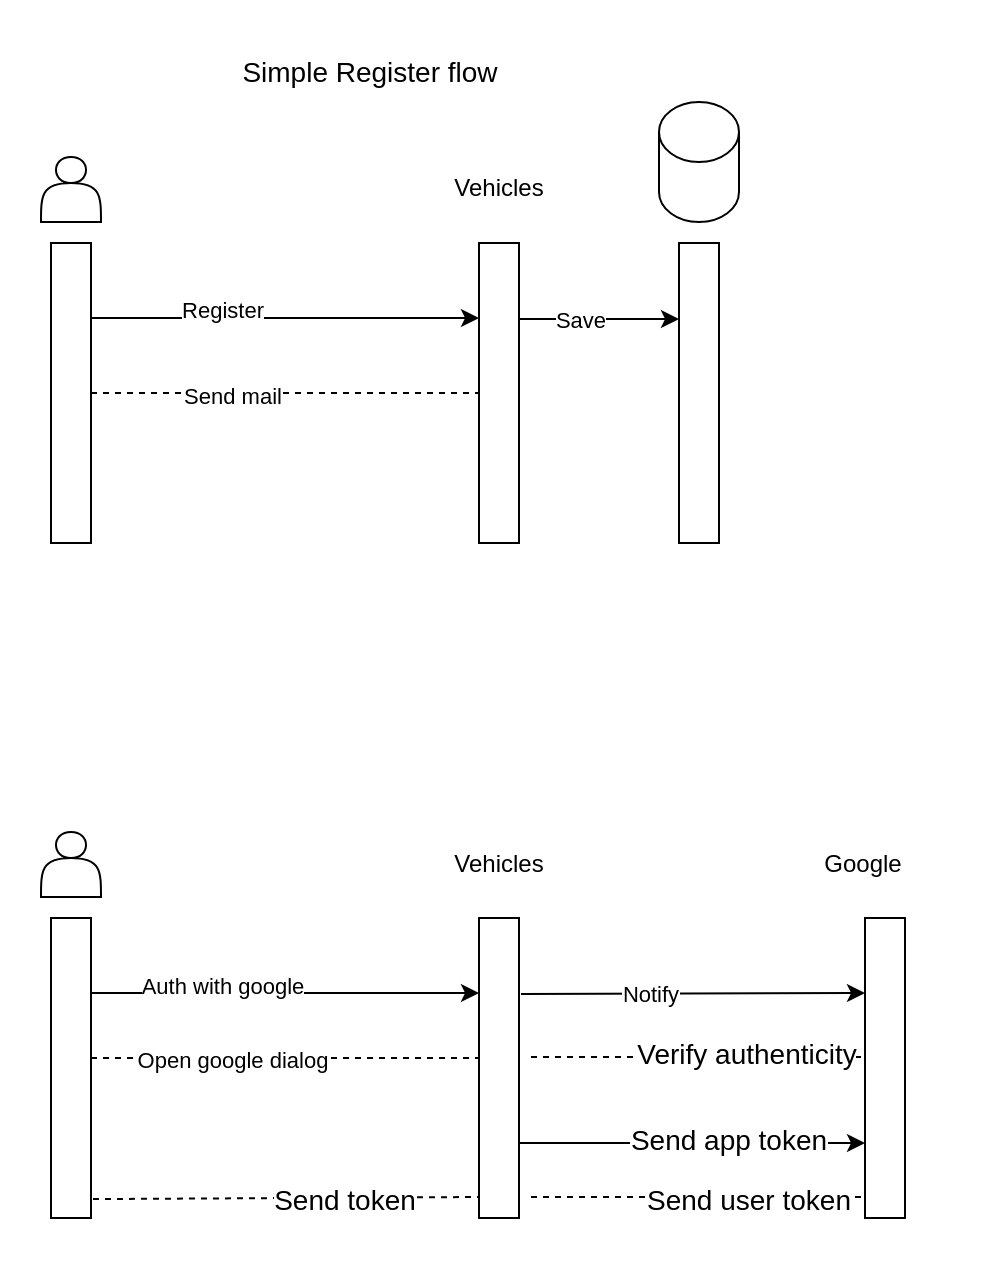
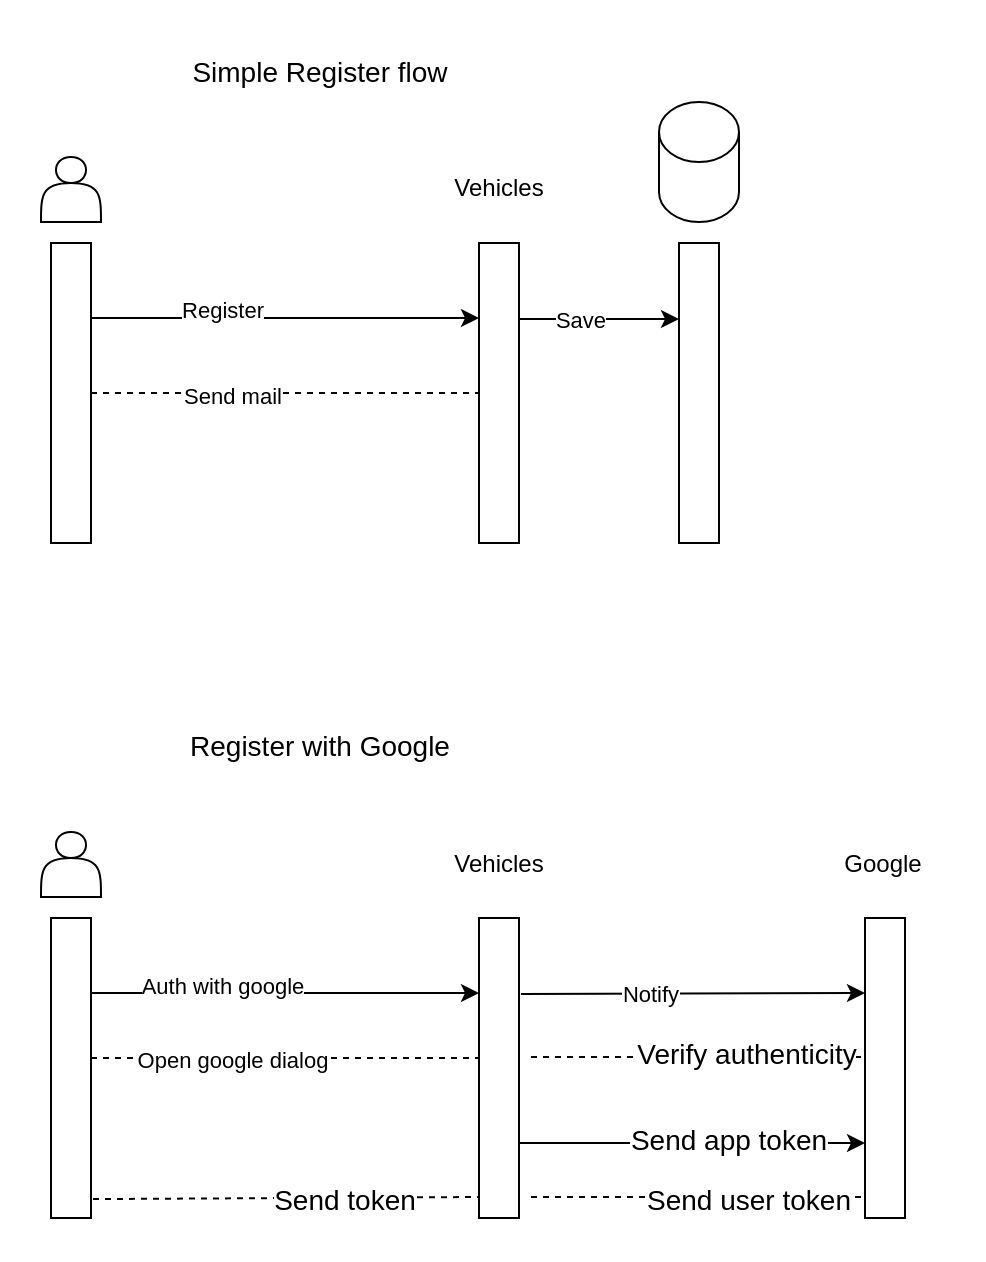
(371, 72) -> (321, 72)
none -> (321, 747)
(863, 865) -> (883, 865)
